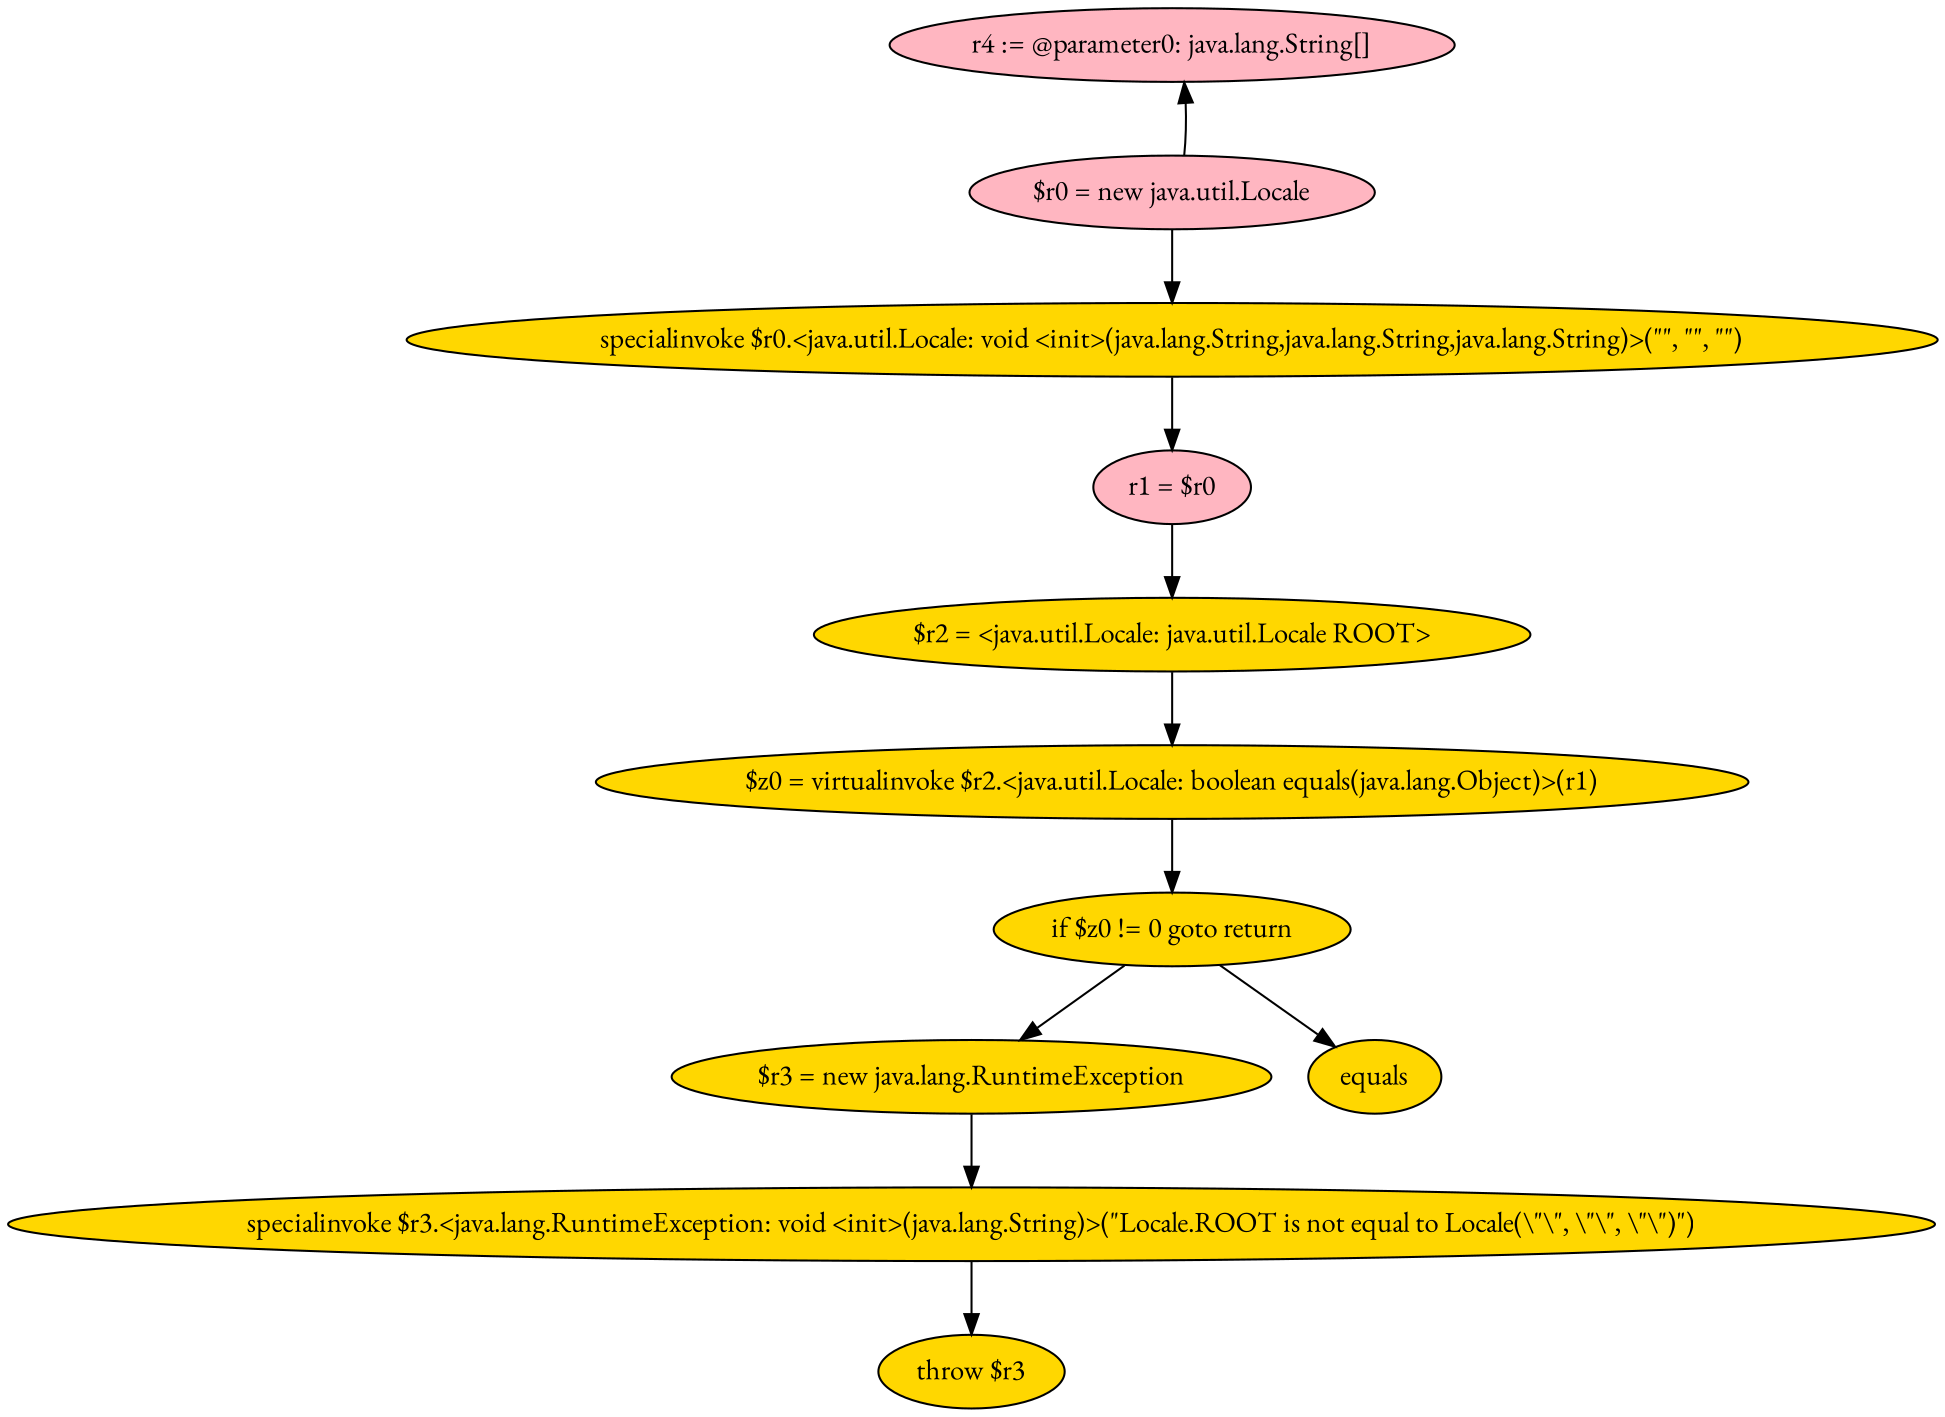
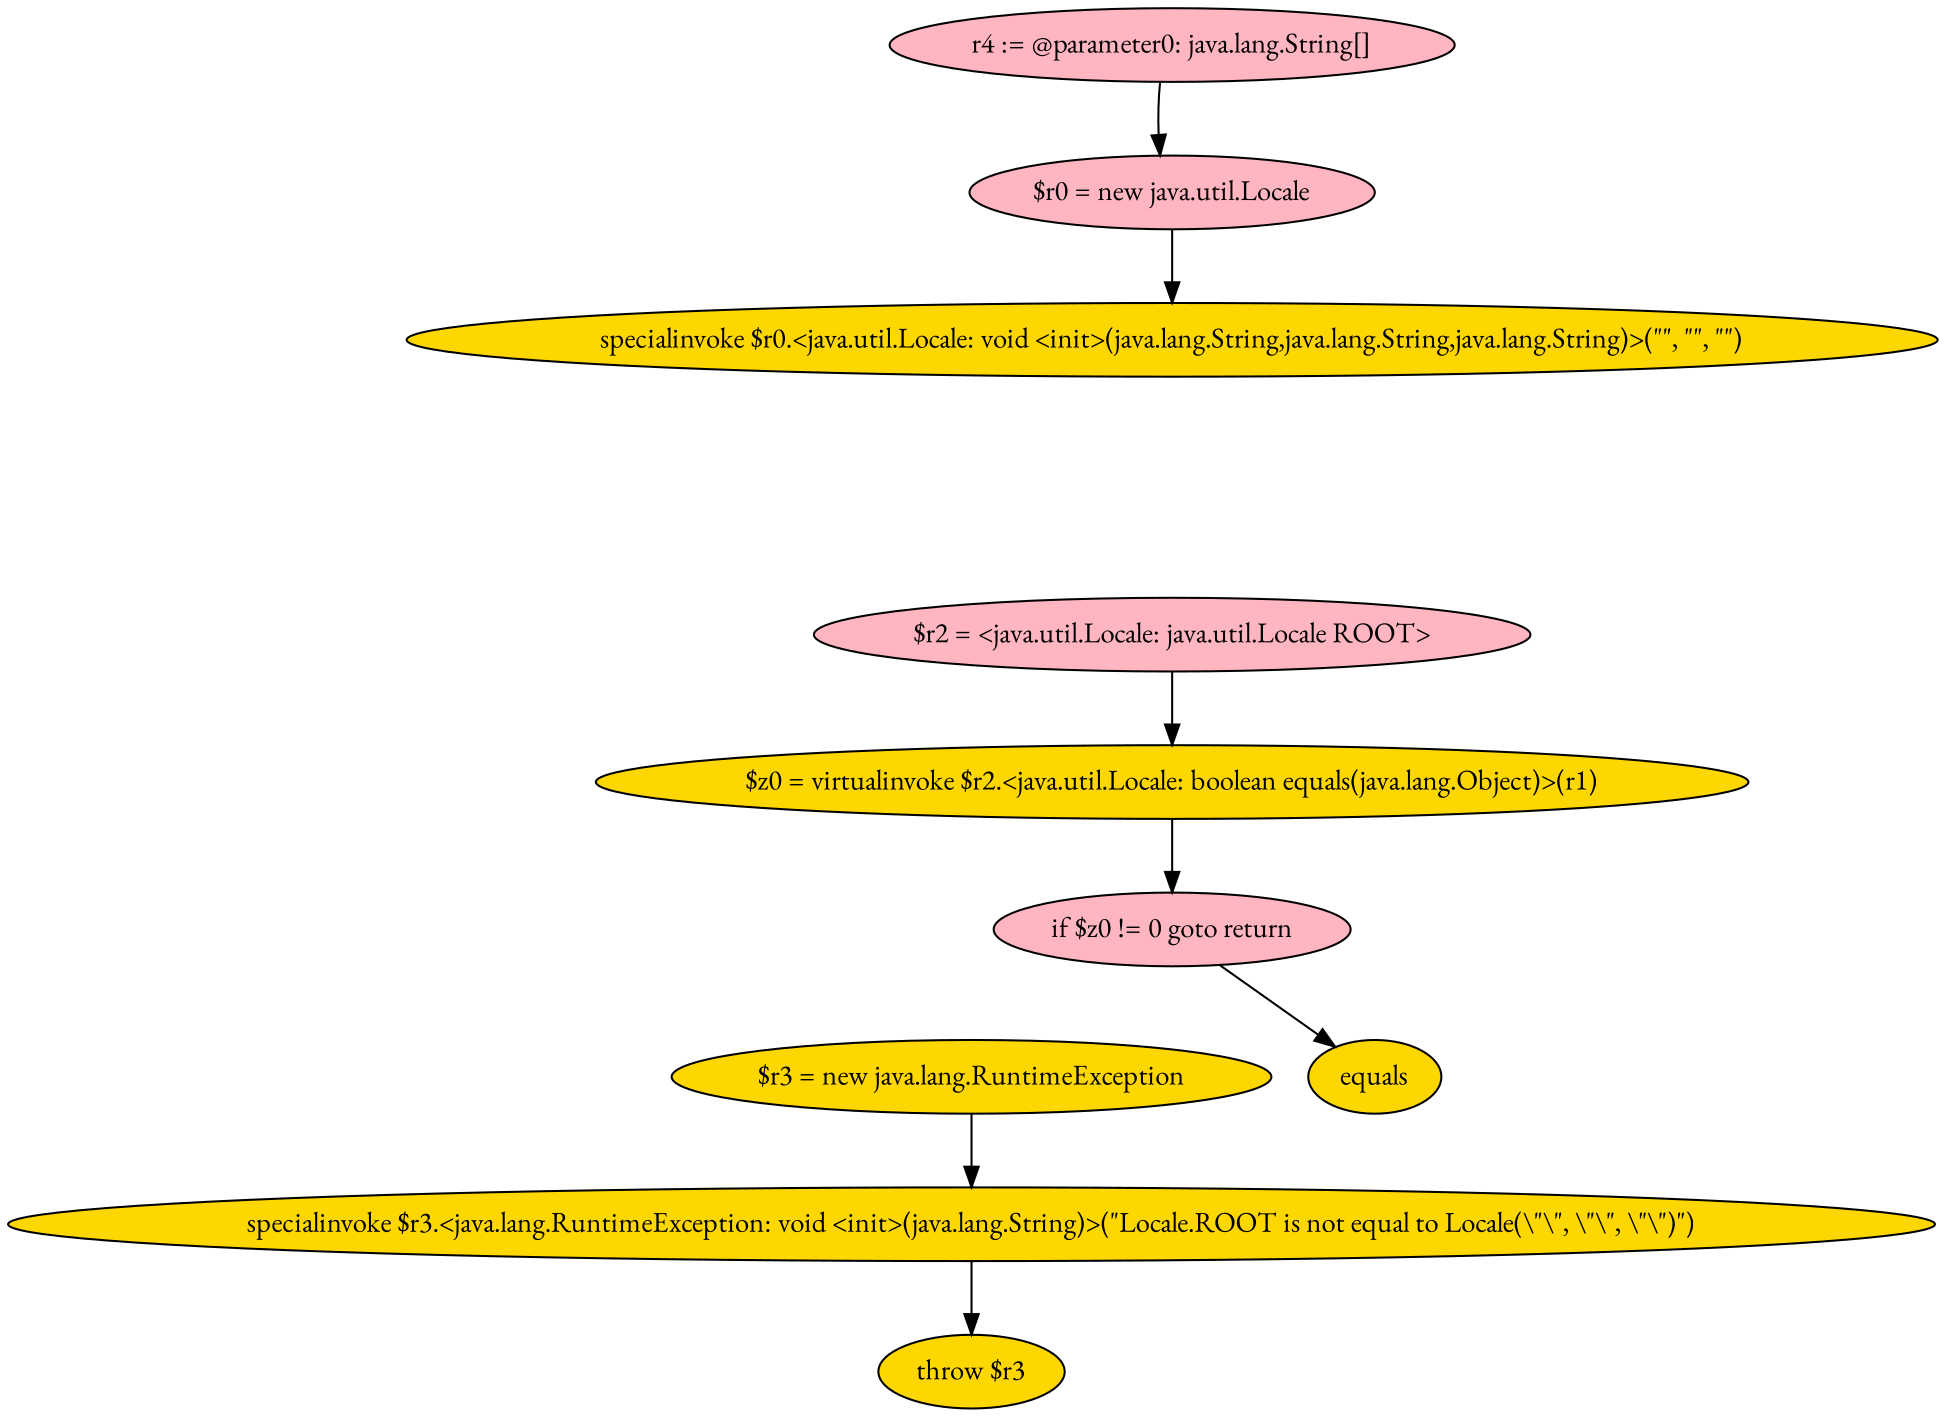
(1186, 129) -> (1158, 109)
(1172, 487) -> none
(1172, 635) -> (1172, 635)
(1172, 929) -> (1172, 929)
(1081, 997) -> none
